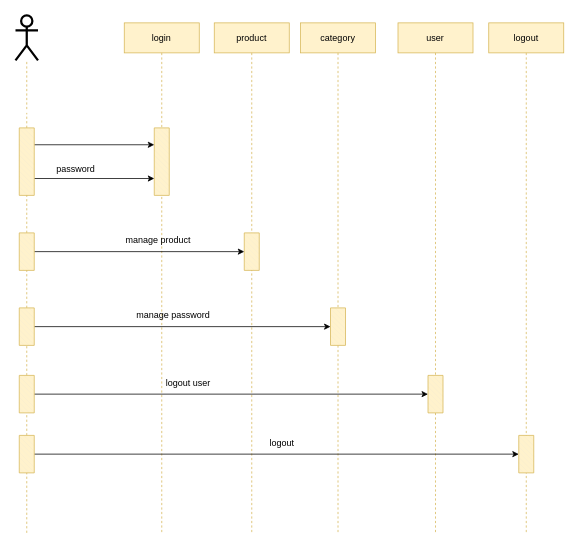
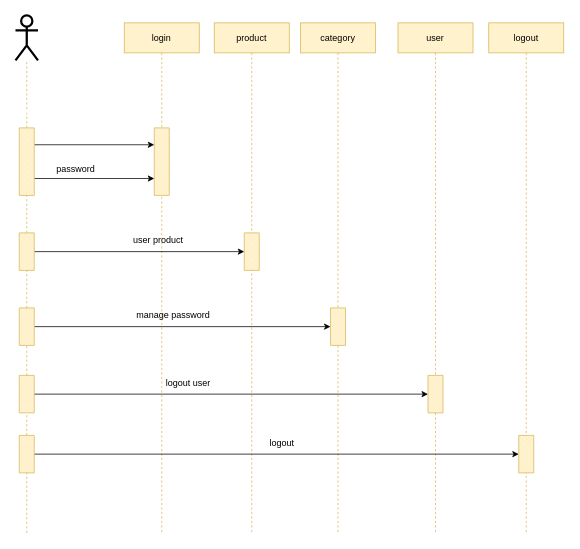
(158, 240) -> (158, 240)
